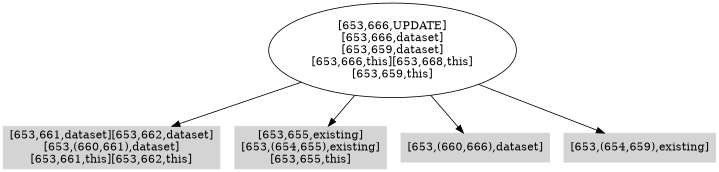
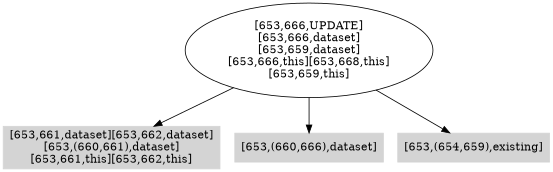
(311, 148) -> none
